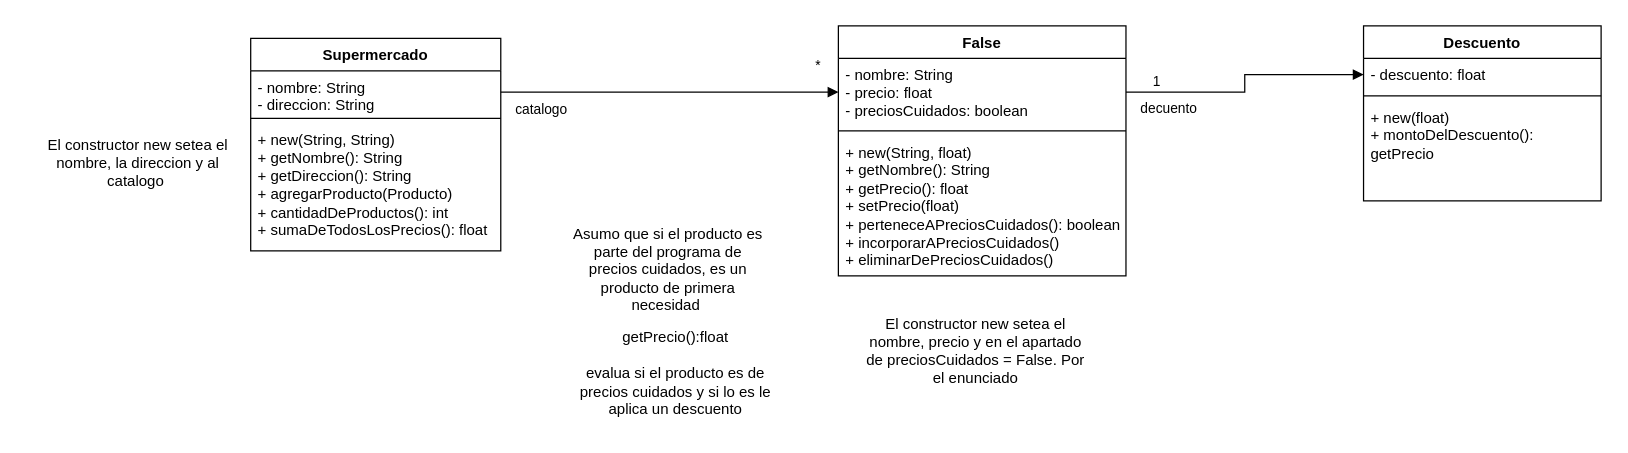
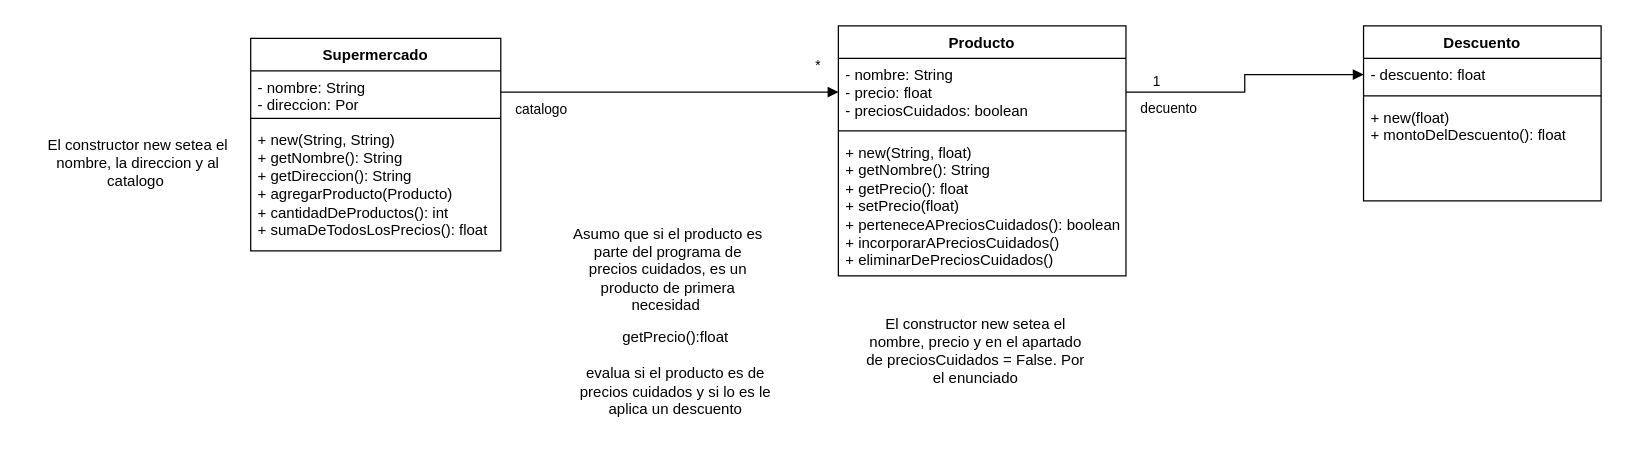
(982, 43) -> (982, 43)
(326, 97) -> (318, 97)
(1483, 136) -> (1478, 127)
